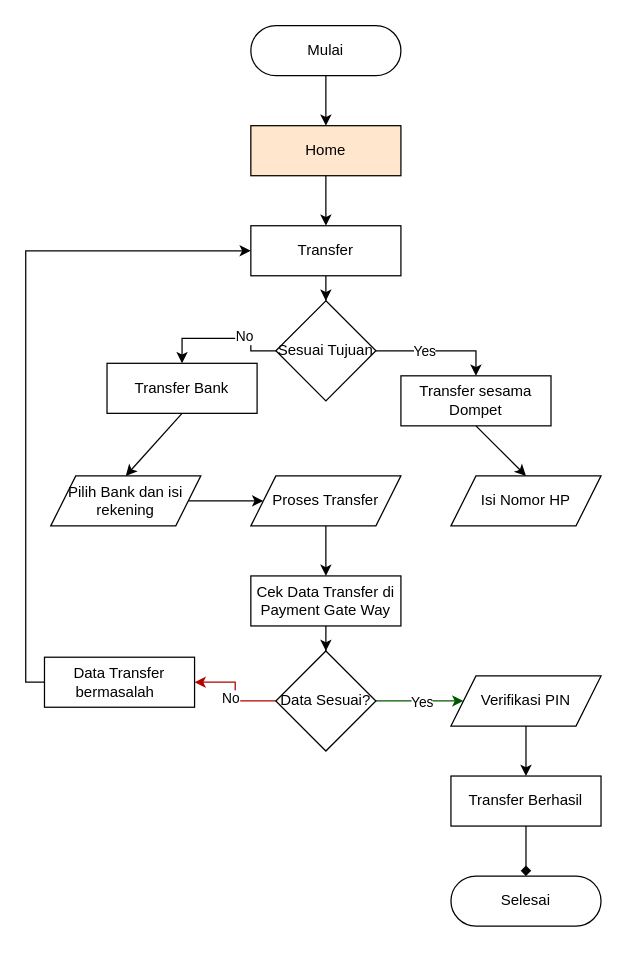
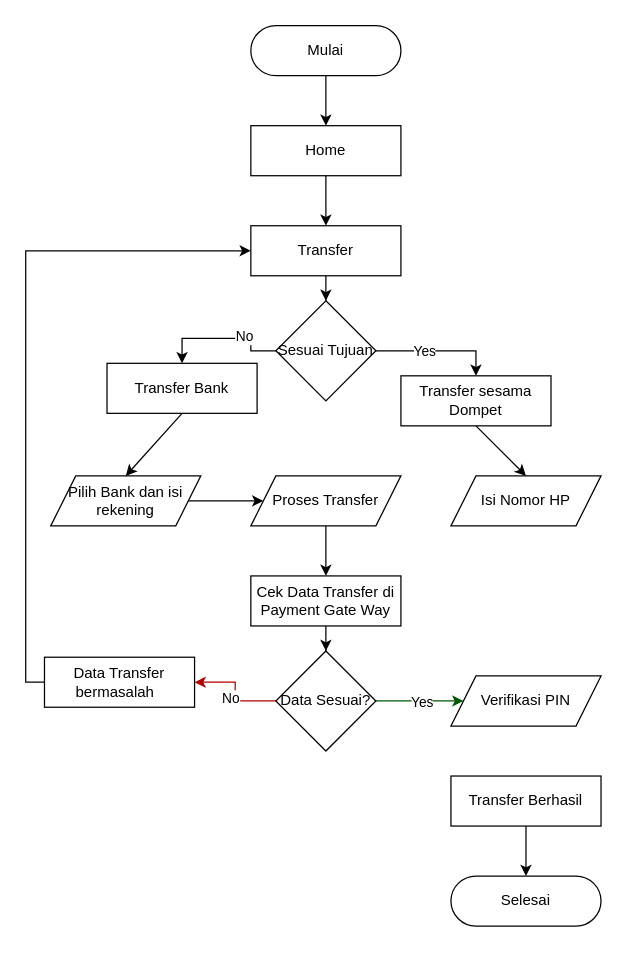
(326, 151) -> (326, 151)
(526, 747) -> none
(526, 865) -> (526, 866)
